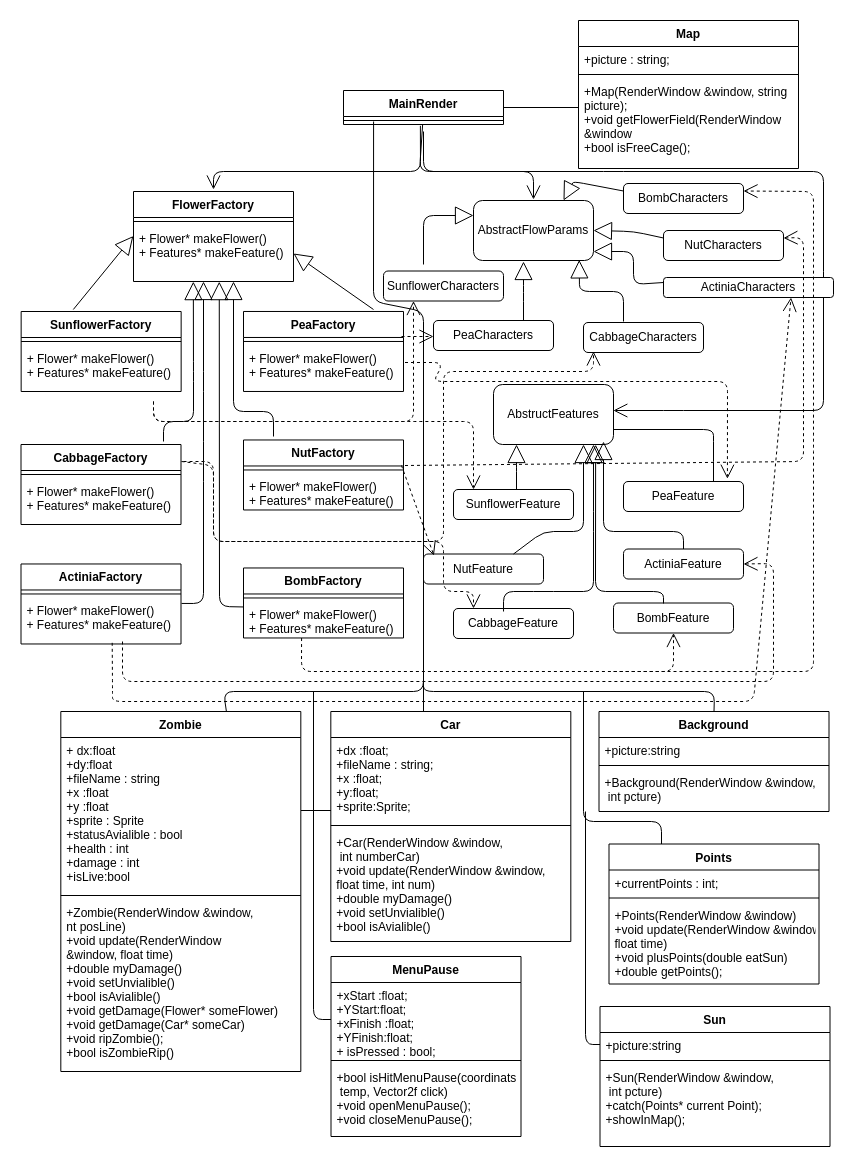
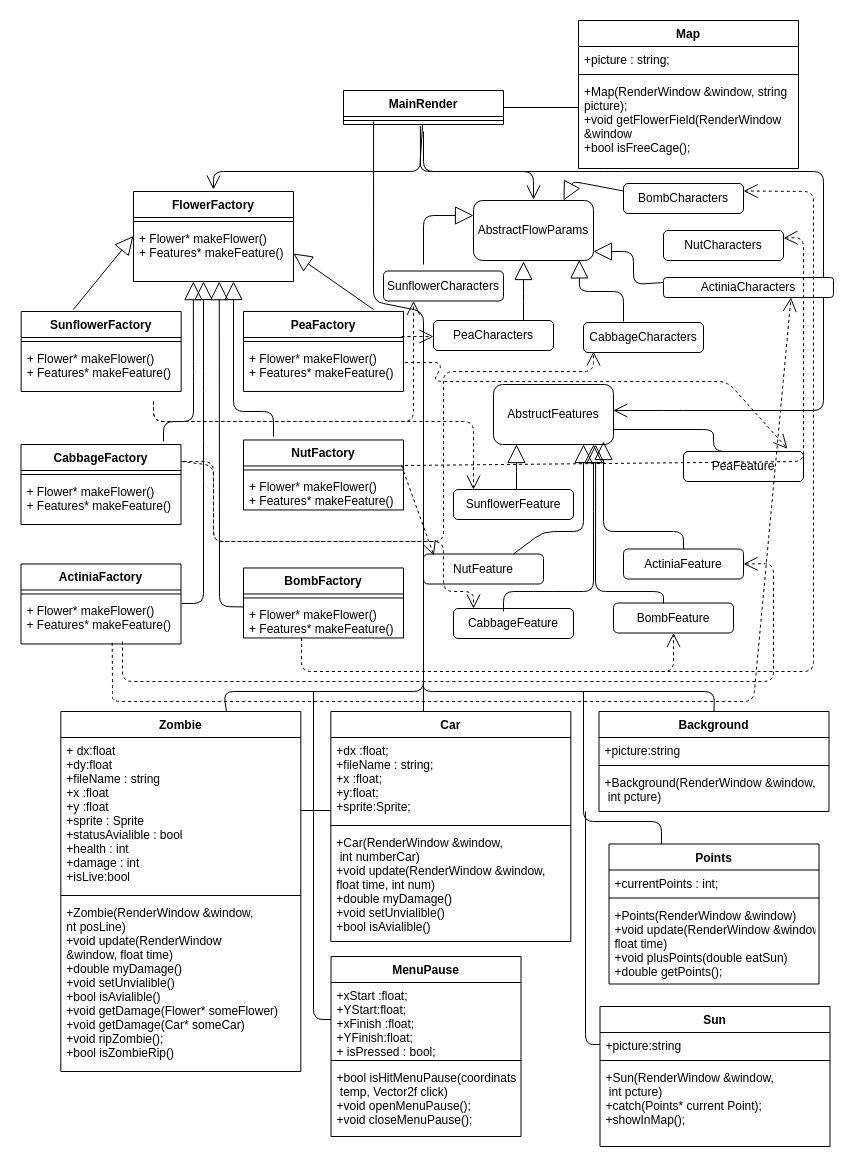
(643, 234) -> none
(684, 497) -> (744, 467)
